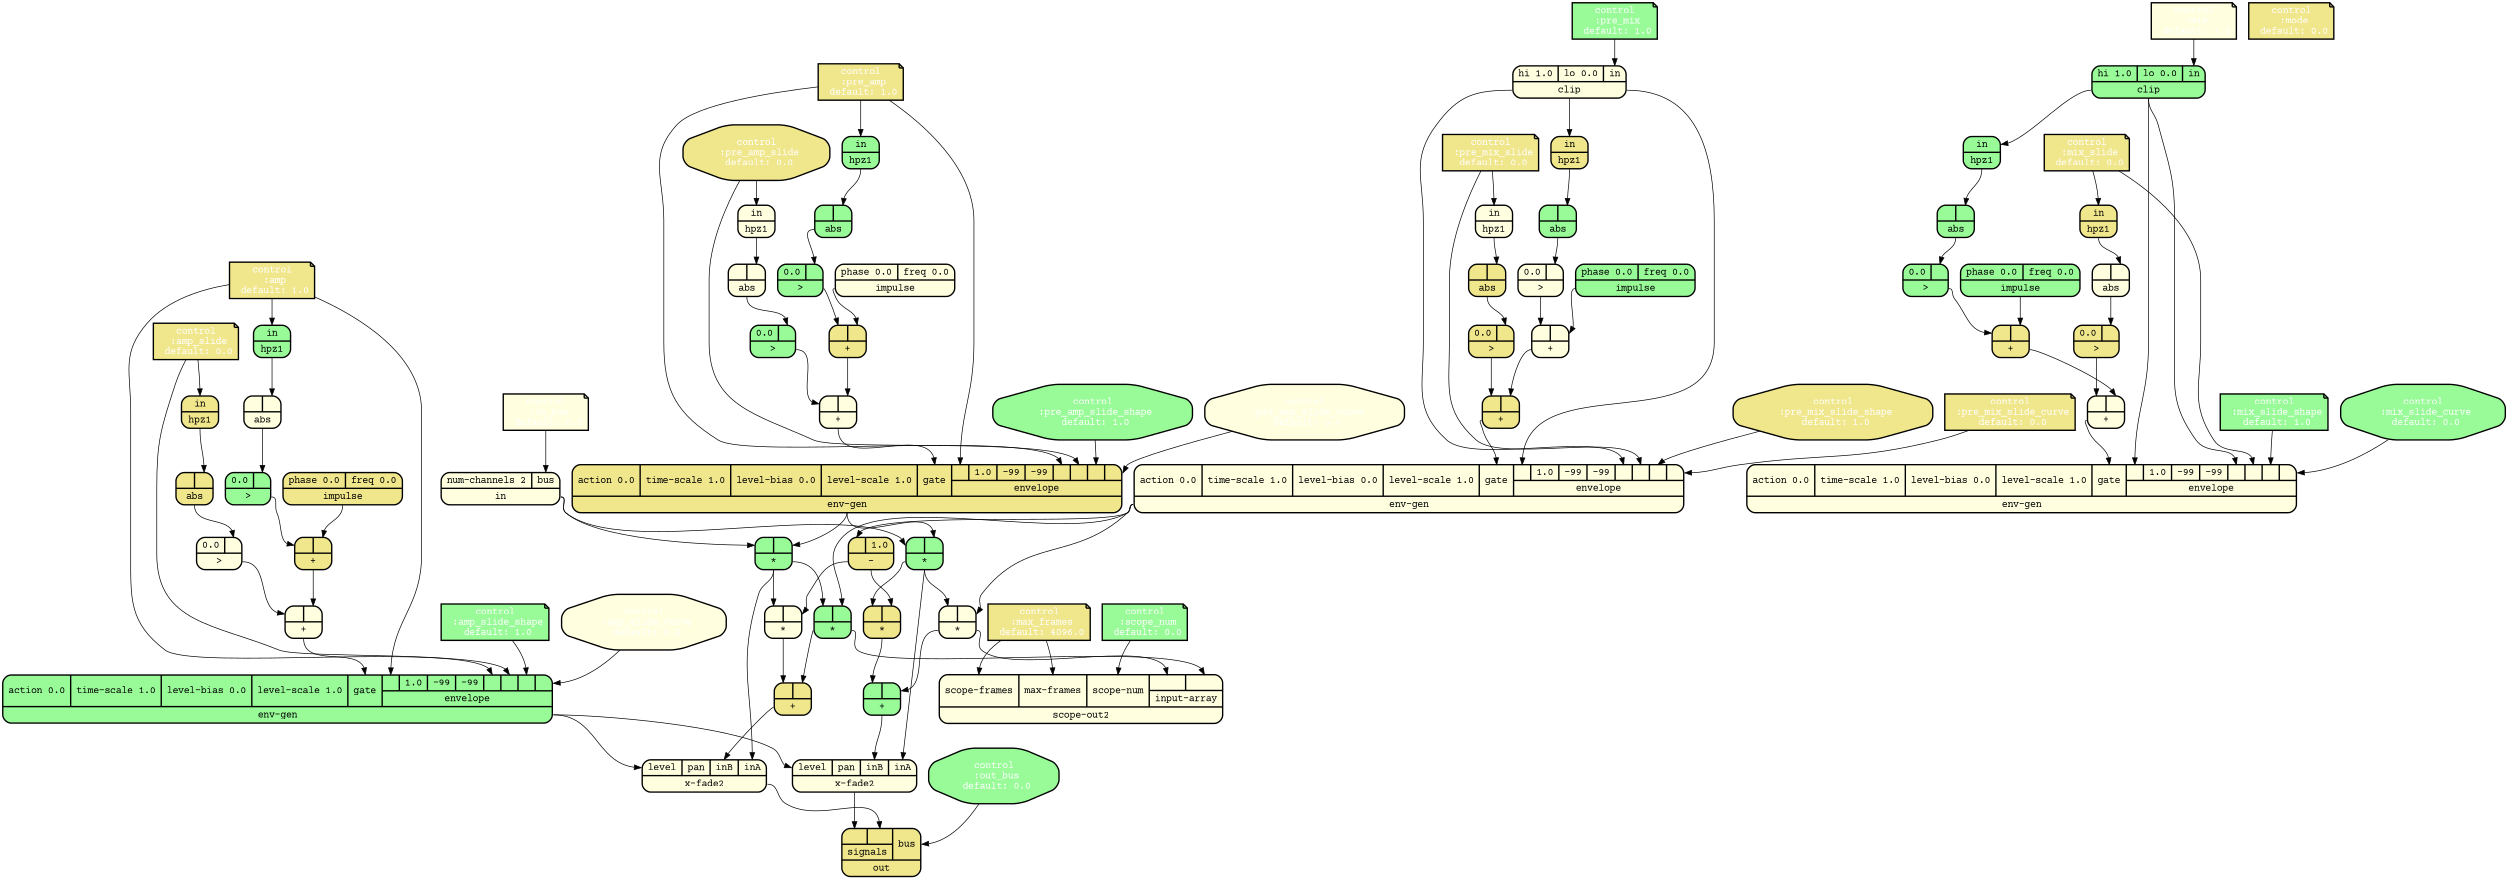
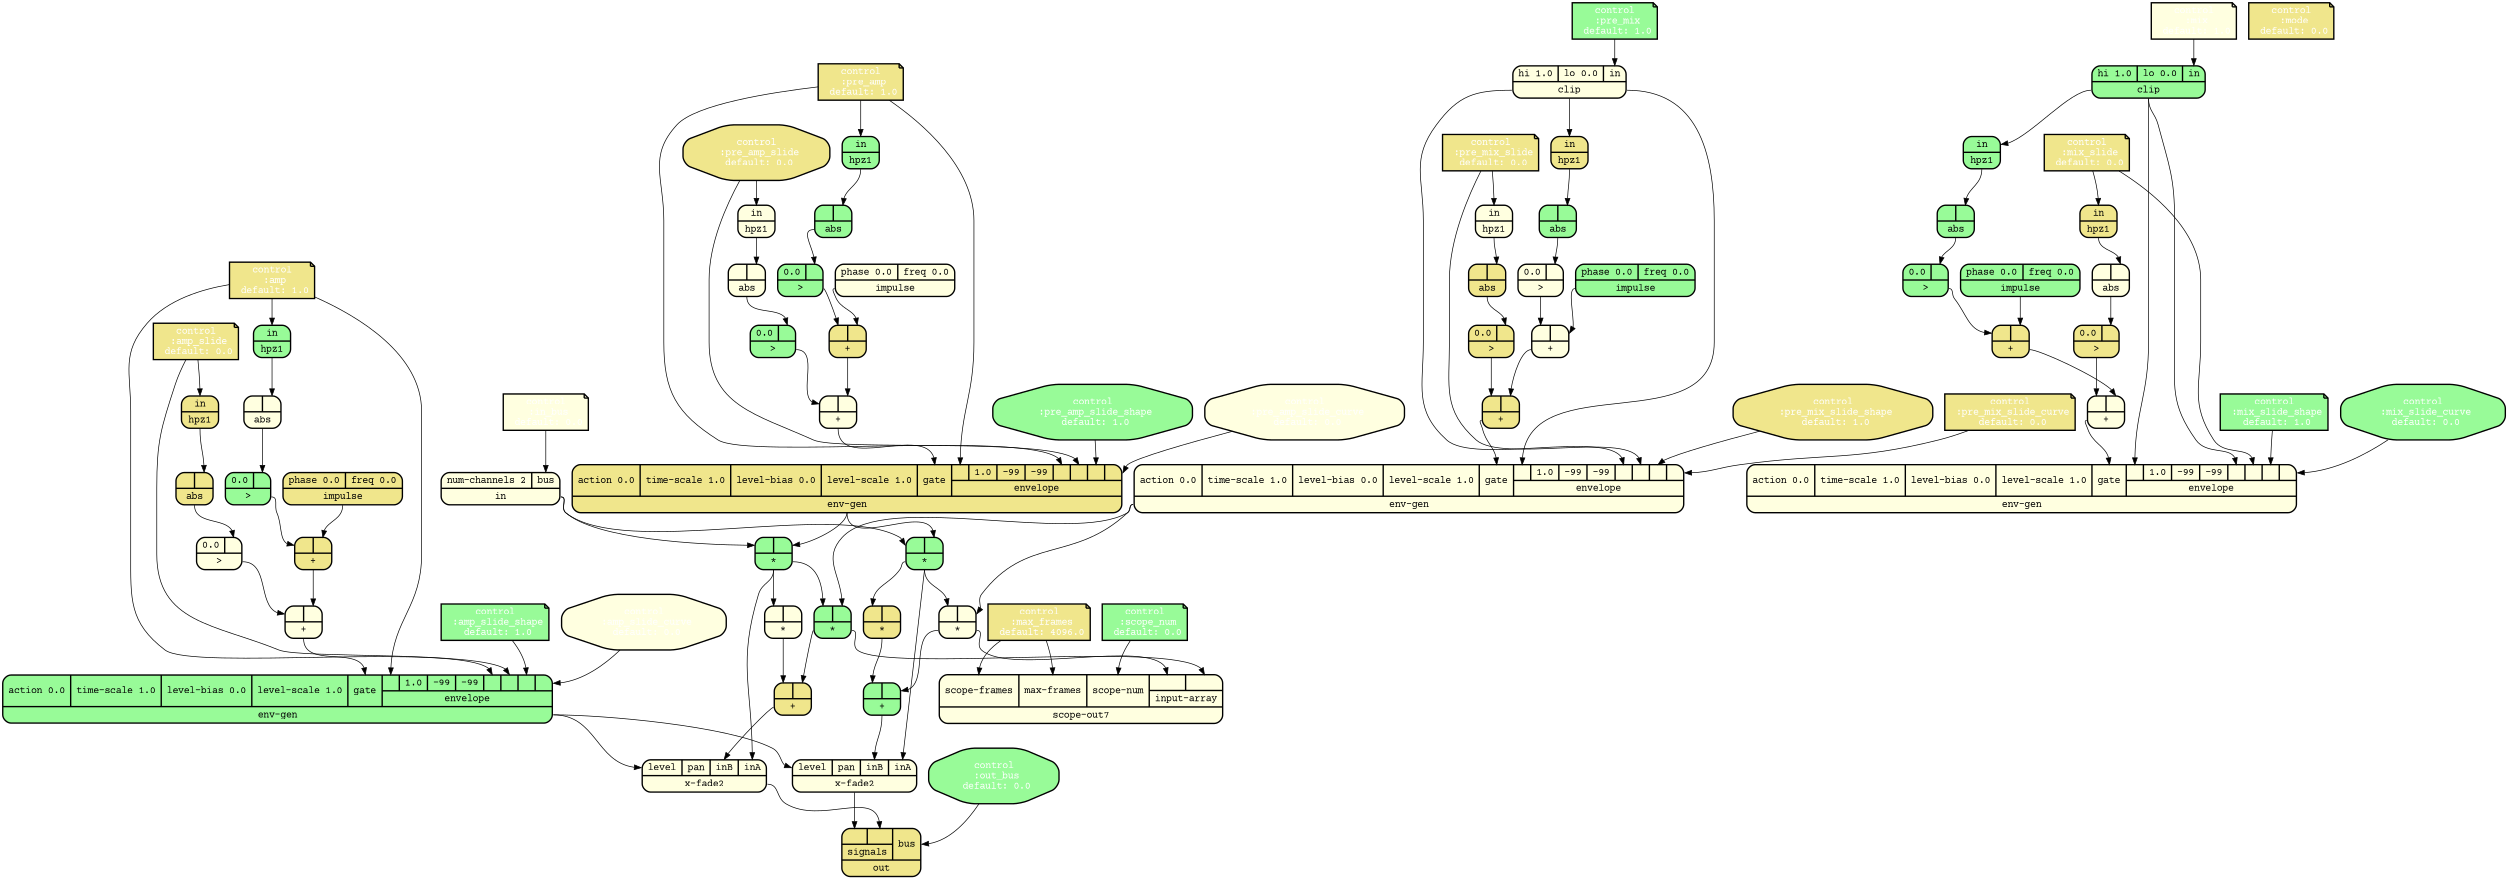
(871, 554) -> none
(1081, 715) -> (1081, 715)
